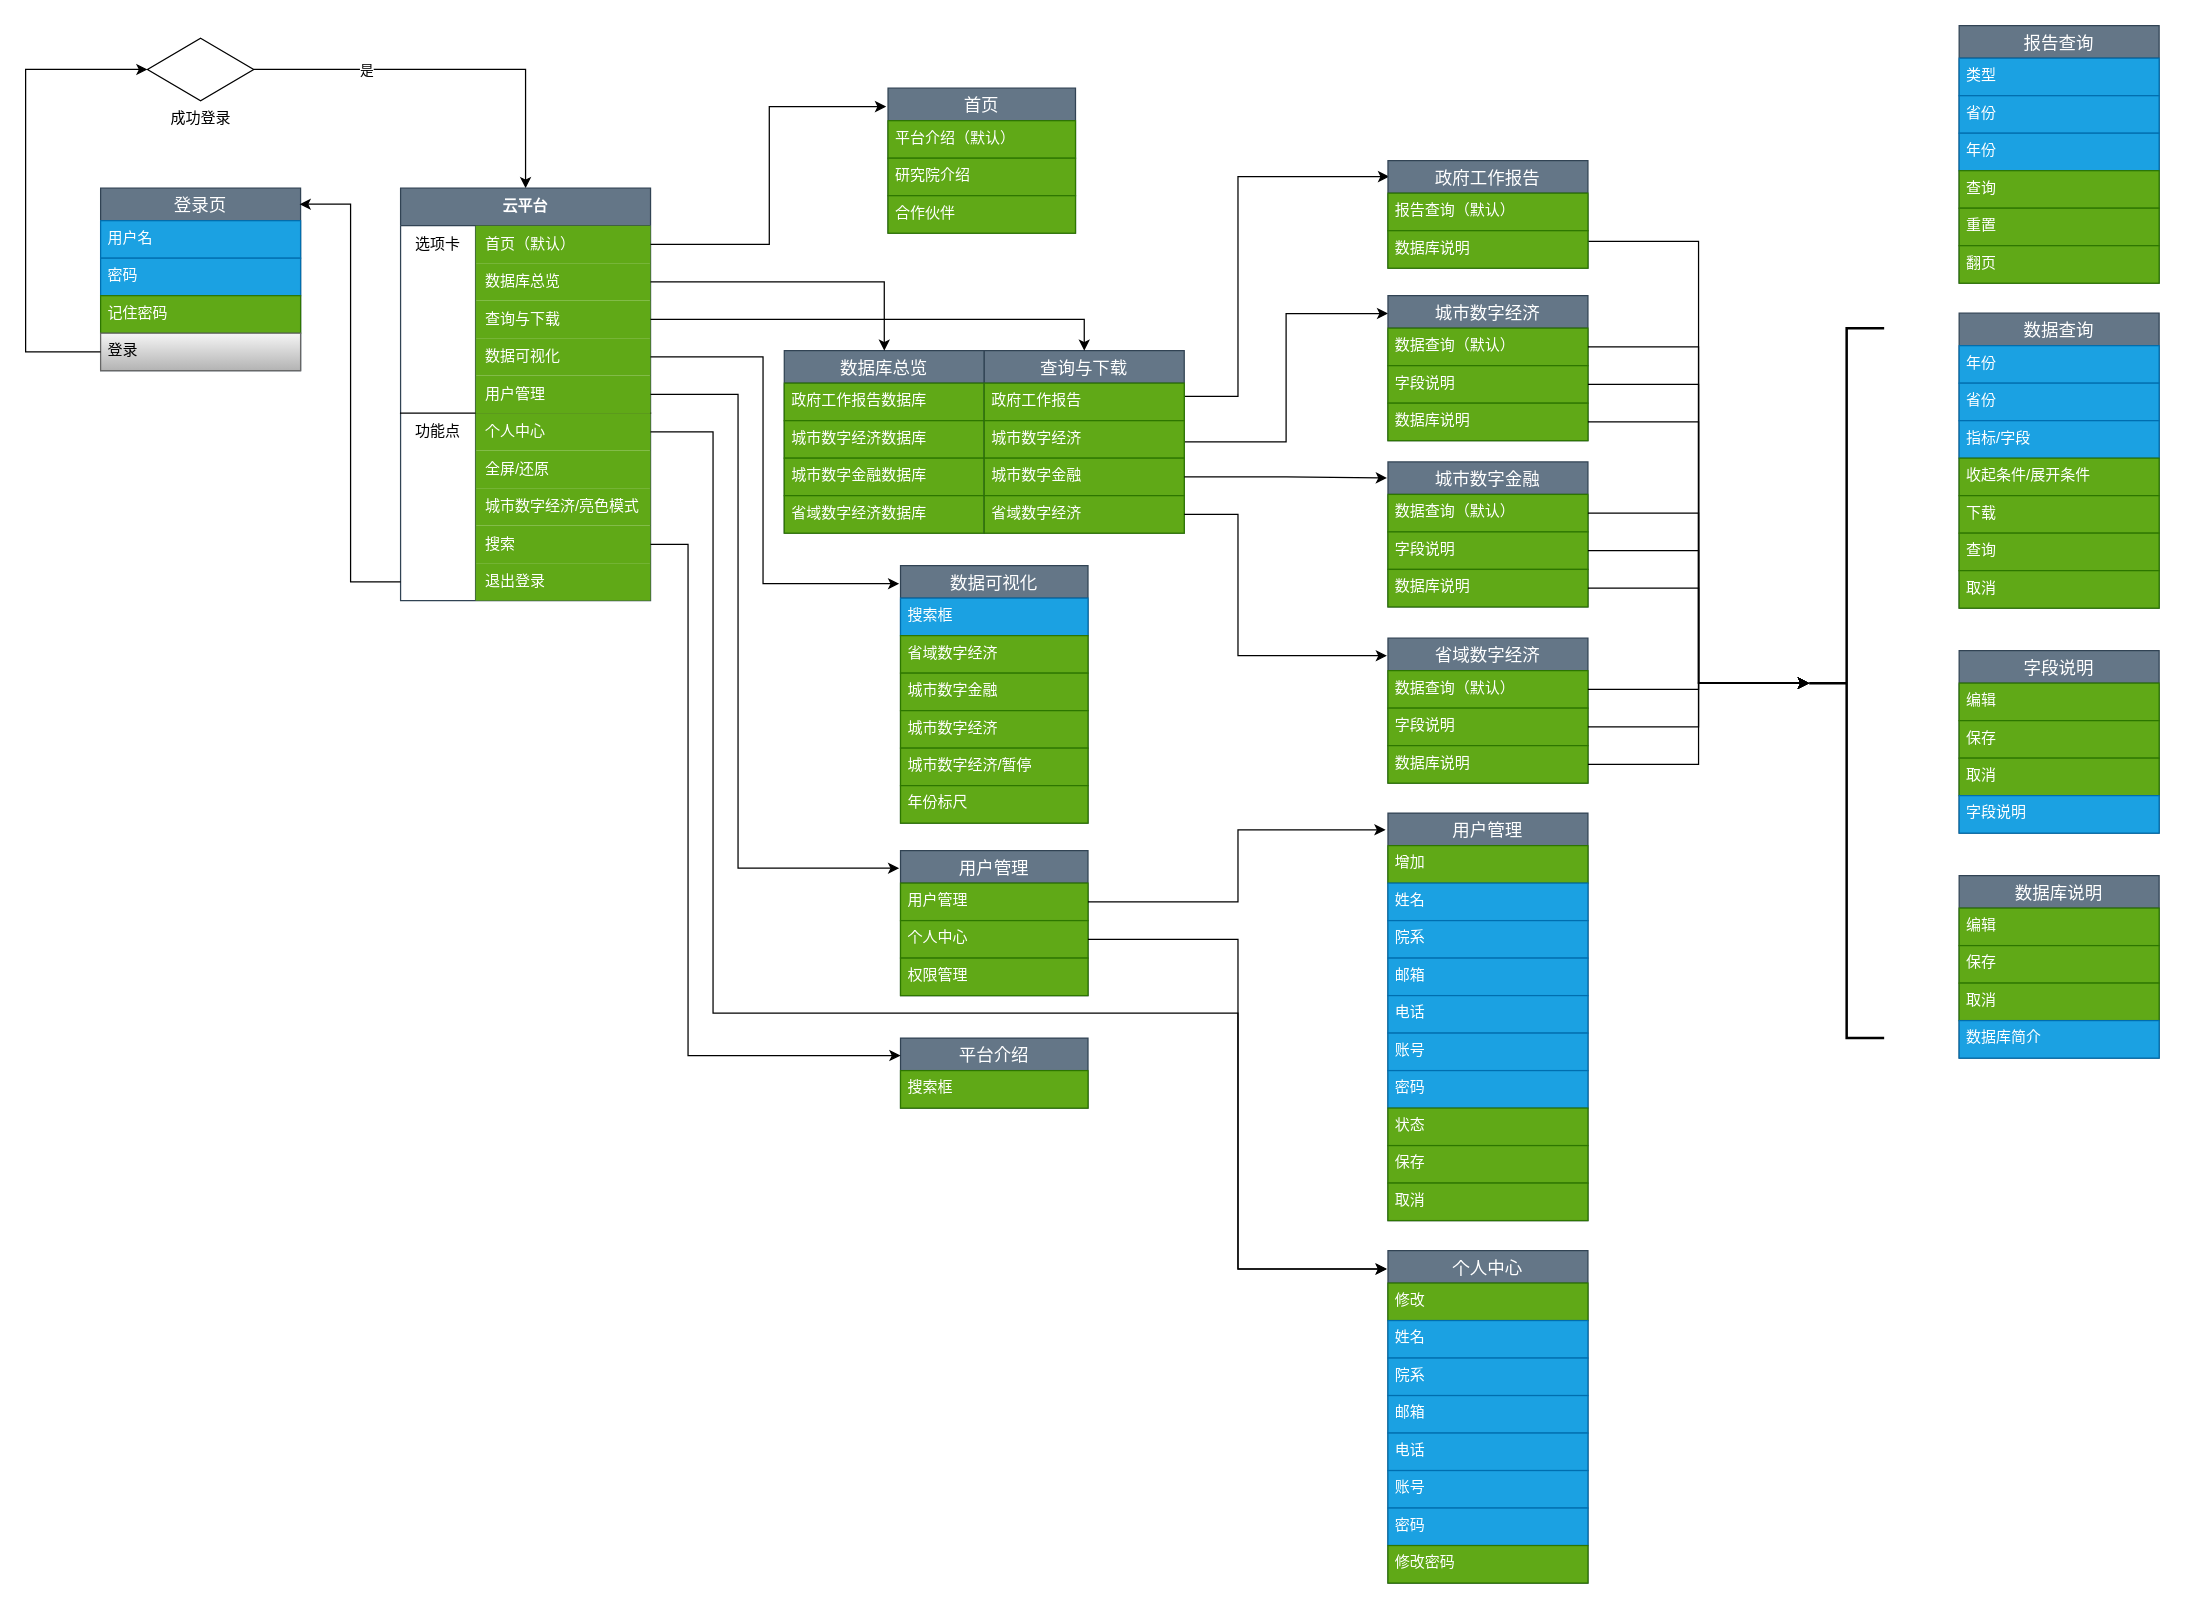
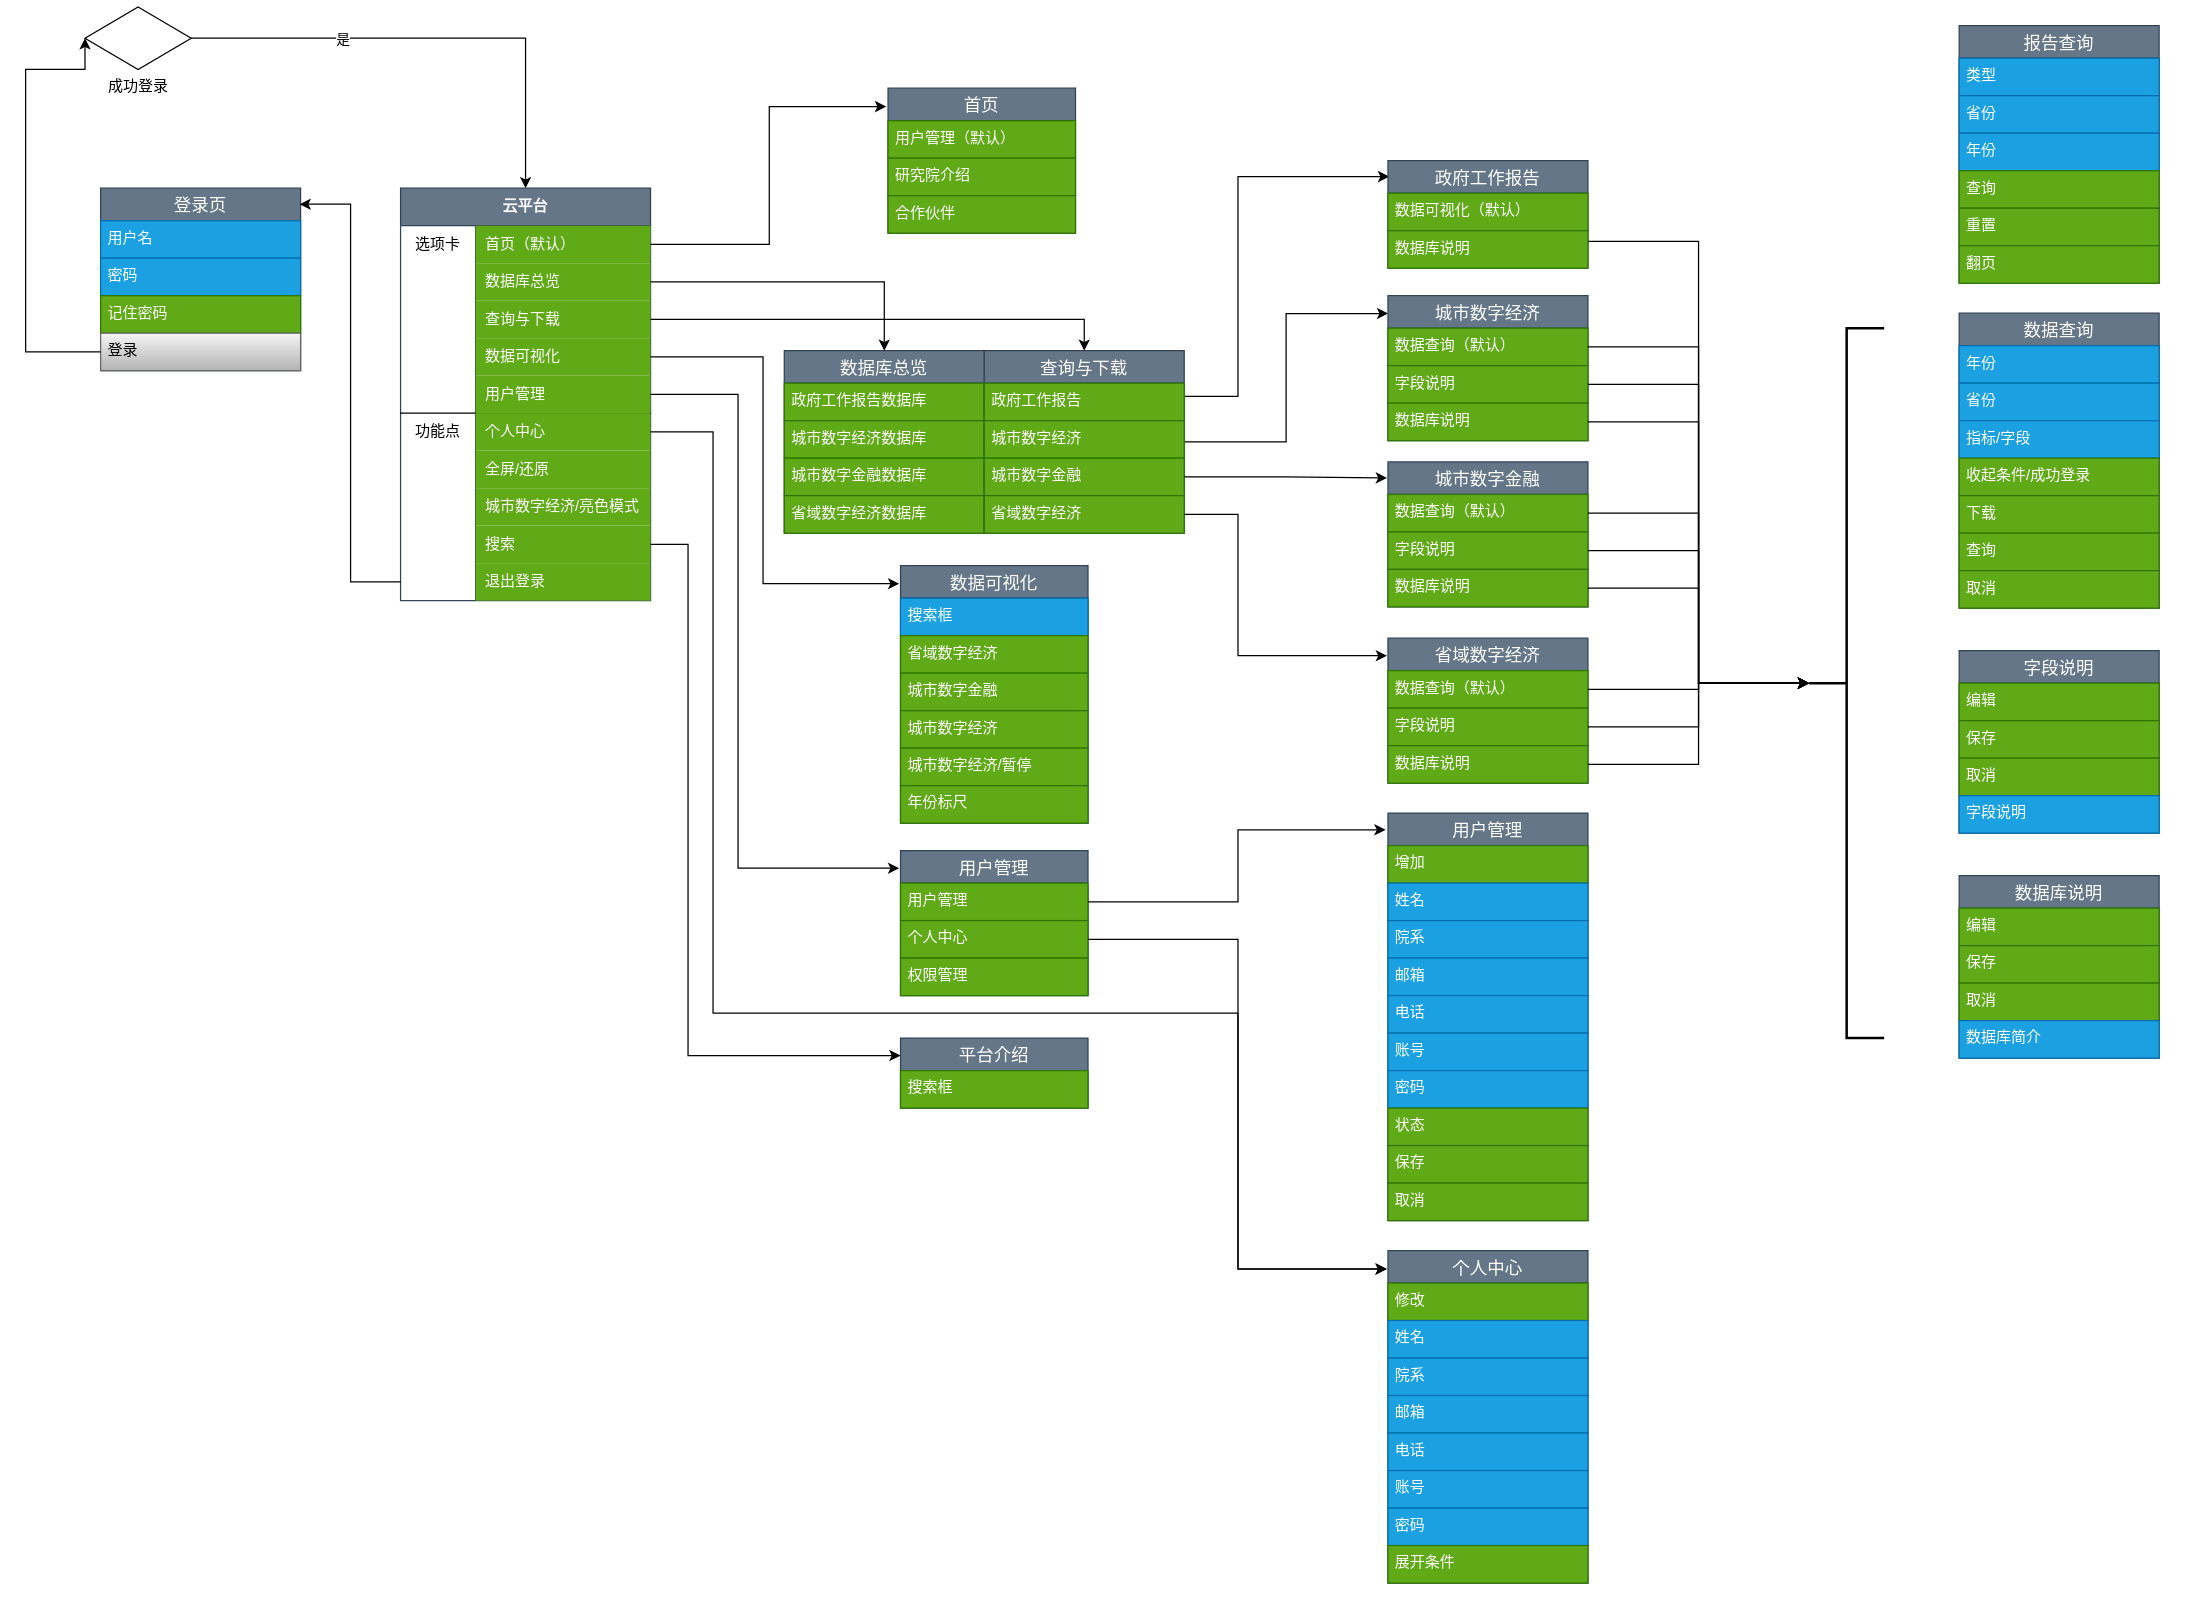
(201, 69) -> (138, 38)
(956, 138) -> (956, 138)
(1456, 211) -> (1463, 211)
(2031, 476) -> (2031, 476)
(1426, 1563) -> (1426, 1563)
